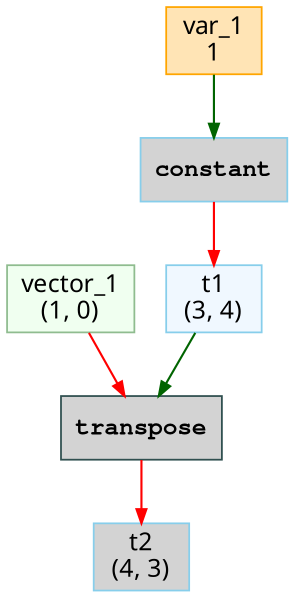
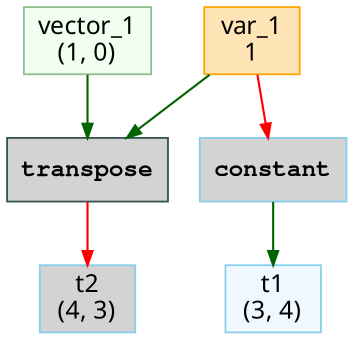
(214, 99) -> (262, 99)
(214, 226) -> (273, 226)
(103, 358) -> (88, 99)
(181, 358) -> (174, 102)
